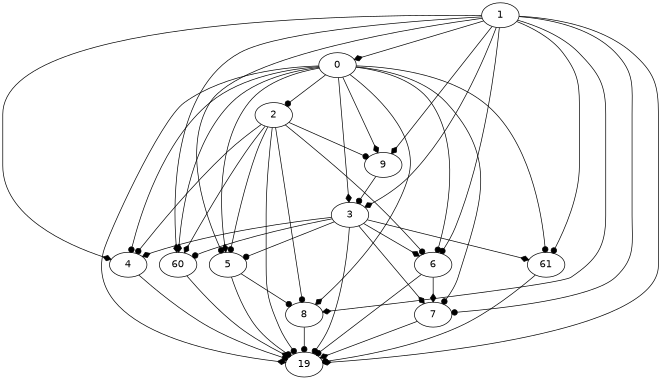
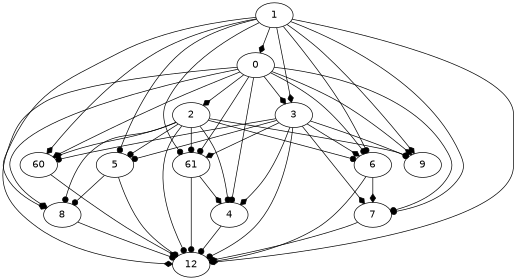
(131, 39) -> (208, 187)
(308, 88) -> (227, 88)
(233, 132) -> none
none -> (191, 138)
(368, 188) -> (366, 140)
(304, 365) -> (191, 265)
